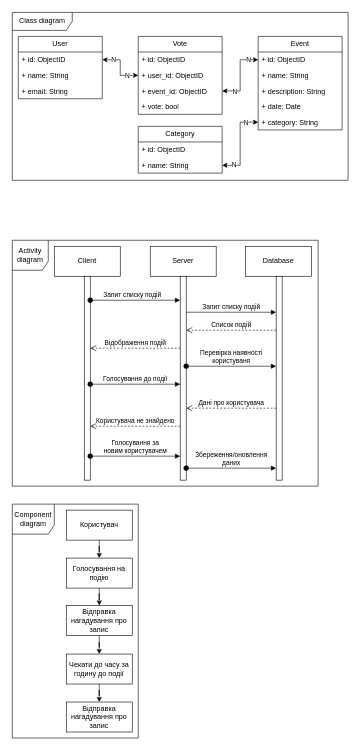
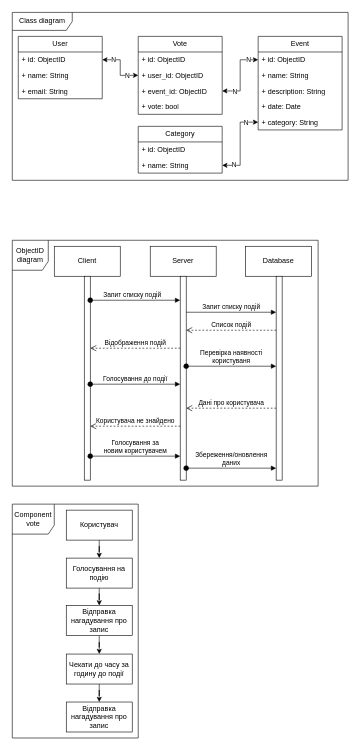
(30, 255) -> (30, 255)
(33, 519) -> (33, 519)
